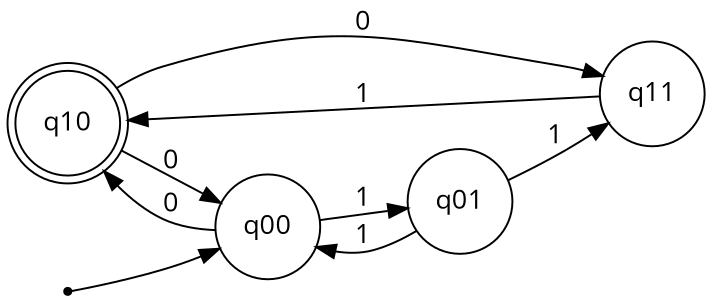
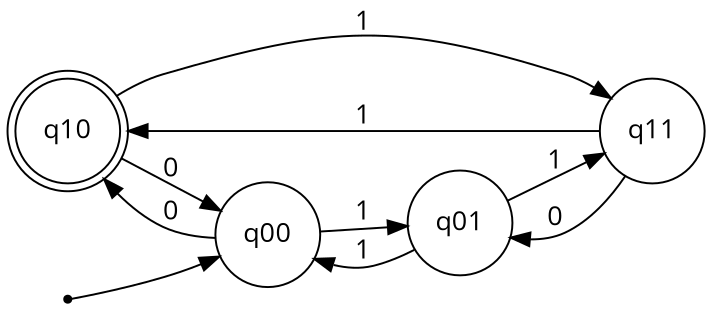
(364, 22) -> (364, 22)
none -> (585, 220)
